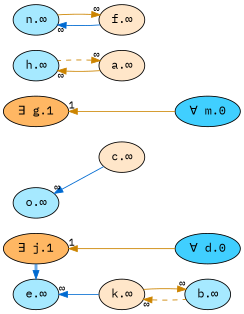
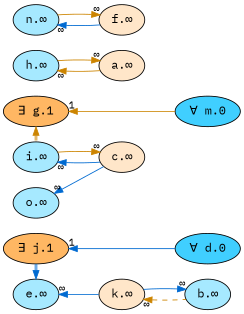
(75, 60) -> (75, 60)
none -> (36, 157)
(126, 249) -> (126, 249)
(160, 289) -> (160, 289)
